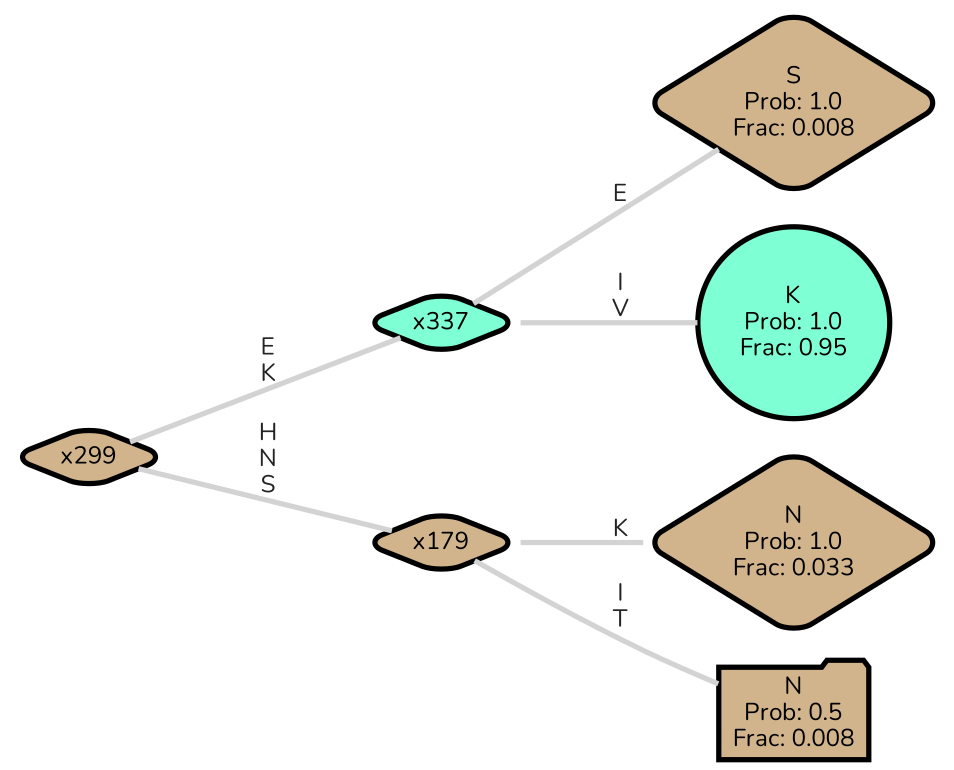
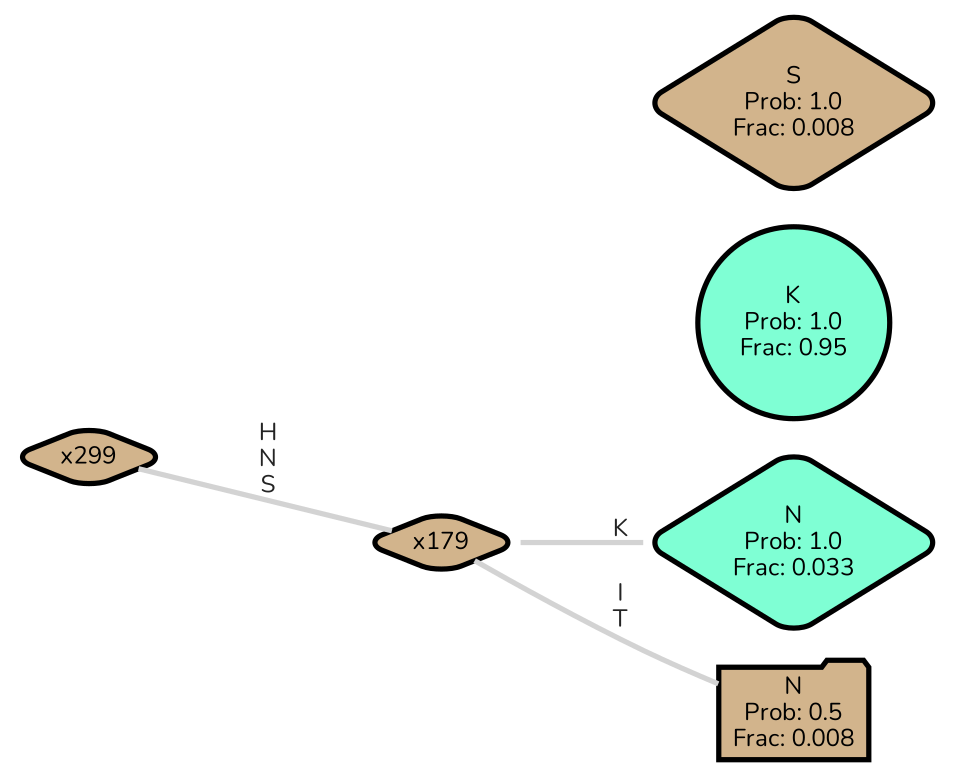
(441, 323) -> none
(794, 543) -> (794, 543)
